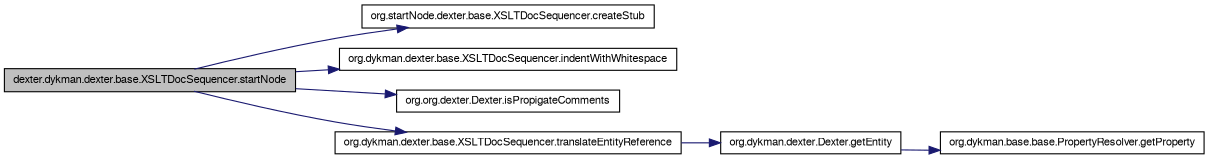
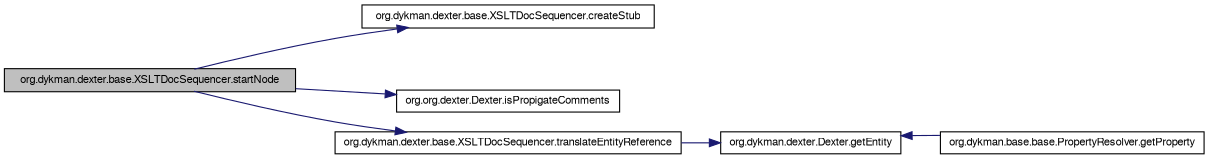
(508, 16) -> (508, 16)
(508, 59) -> none
(150, 80) -> (150, 80)
(915, 150) -> (926, 135)
